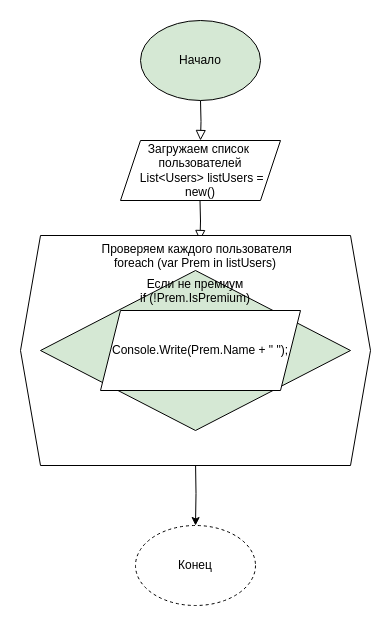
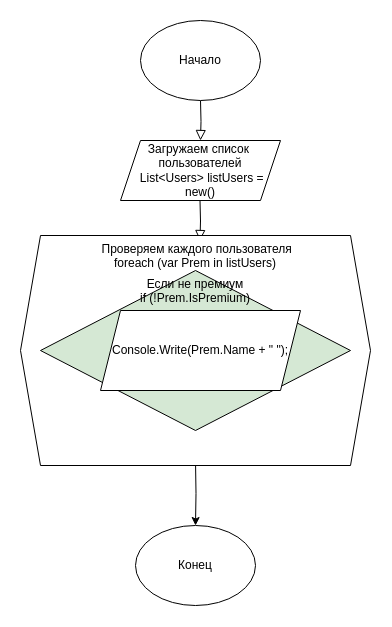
(201, 61) -> (201, 61)
(196, 566) -> (196, 566)
